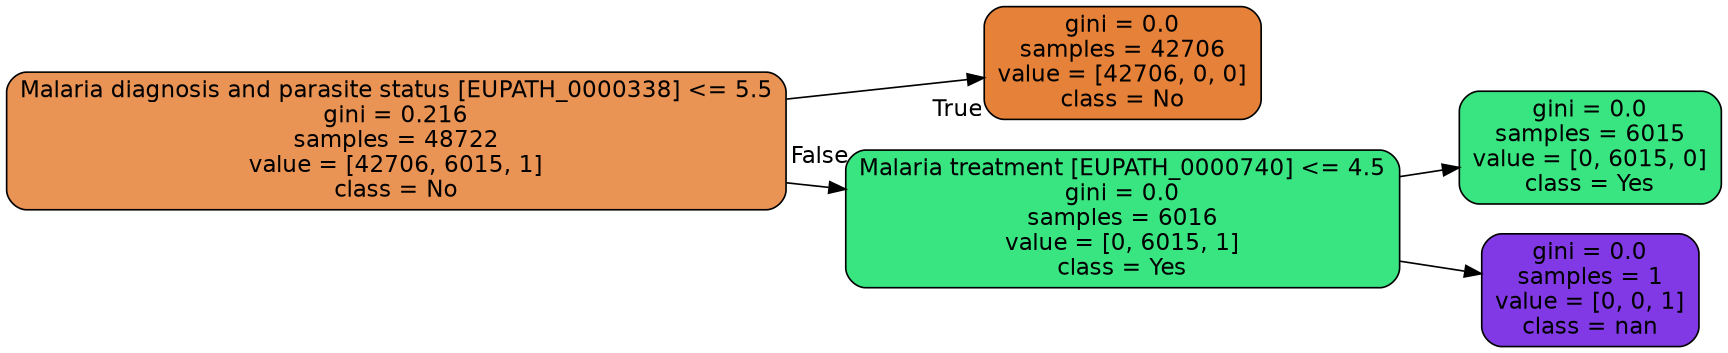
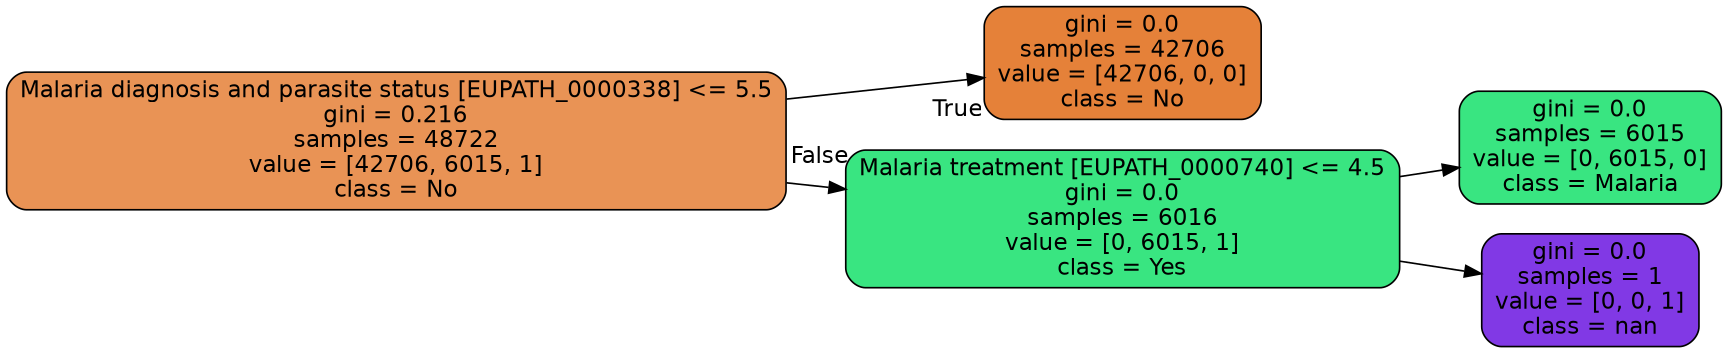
(1590, 148) -> (1590, 148)
